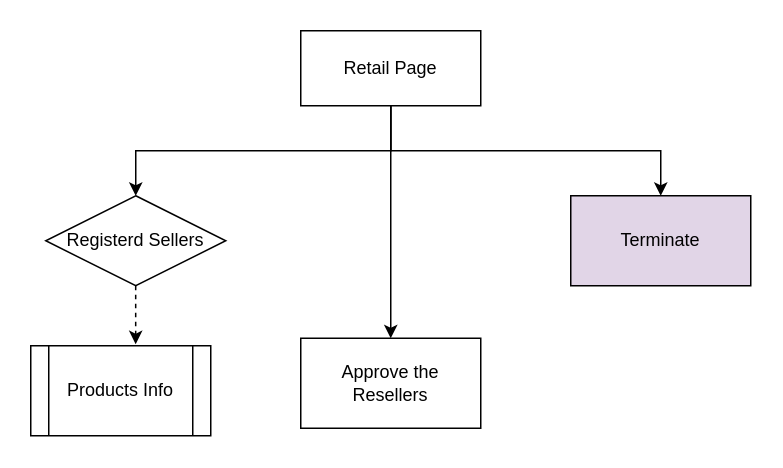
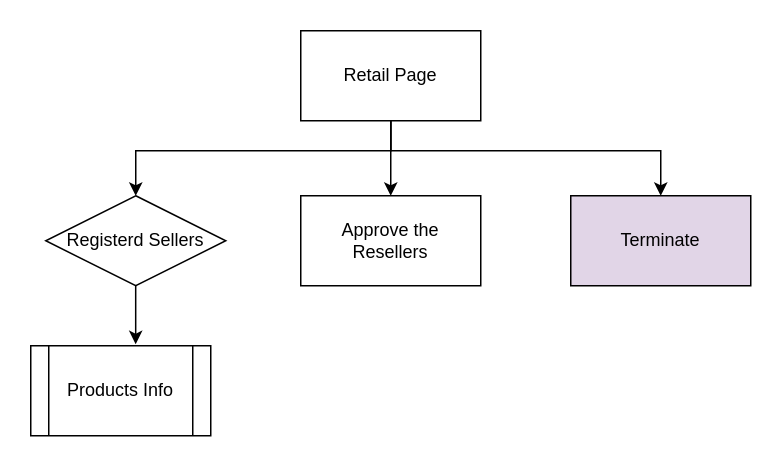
(391, 68) -> (391, 76)
(136, 309) -> (136, 309)
(391, 383) -> (391, 241)
